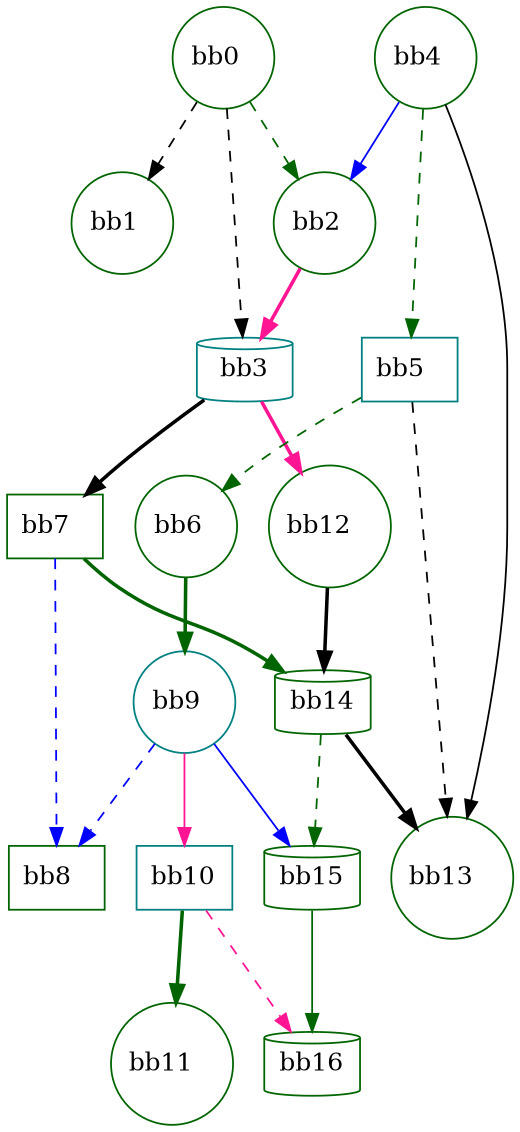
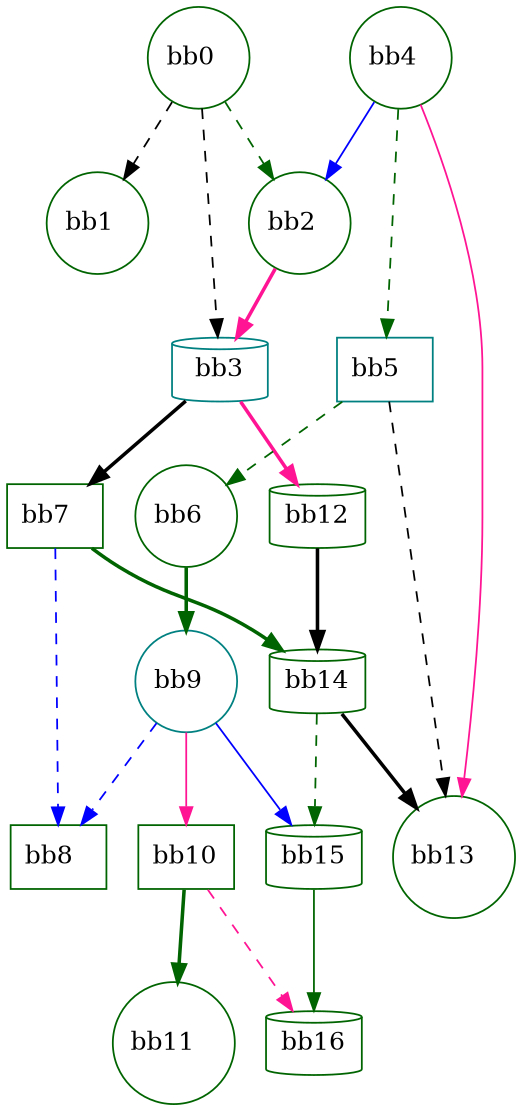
(507, 450) -> (482, 437)
(330, 526) -> (317, 516)
(184, 878) -> (186, 857)
